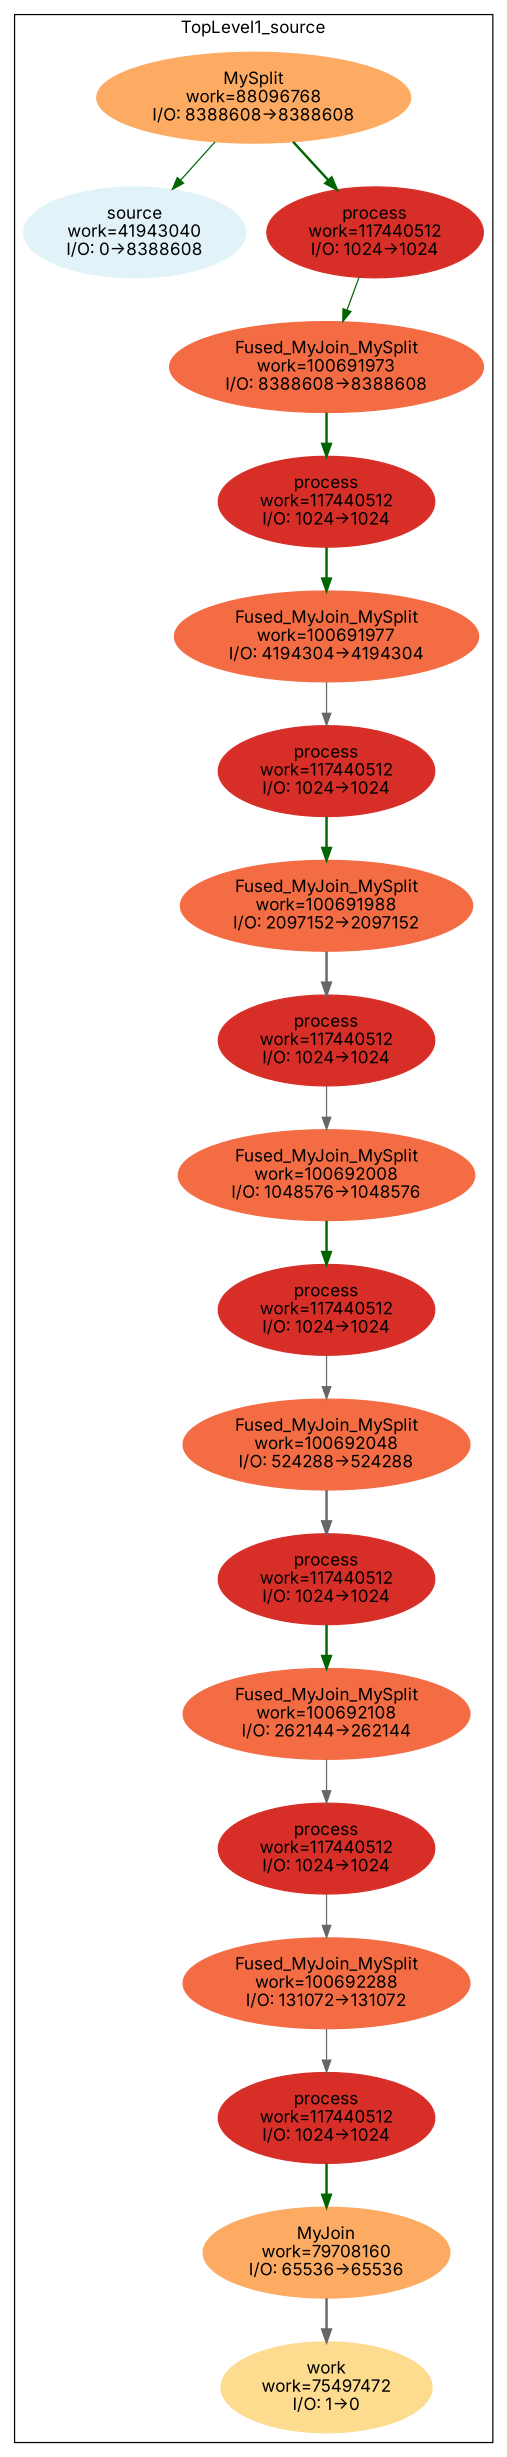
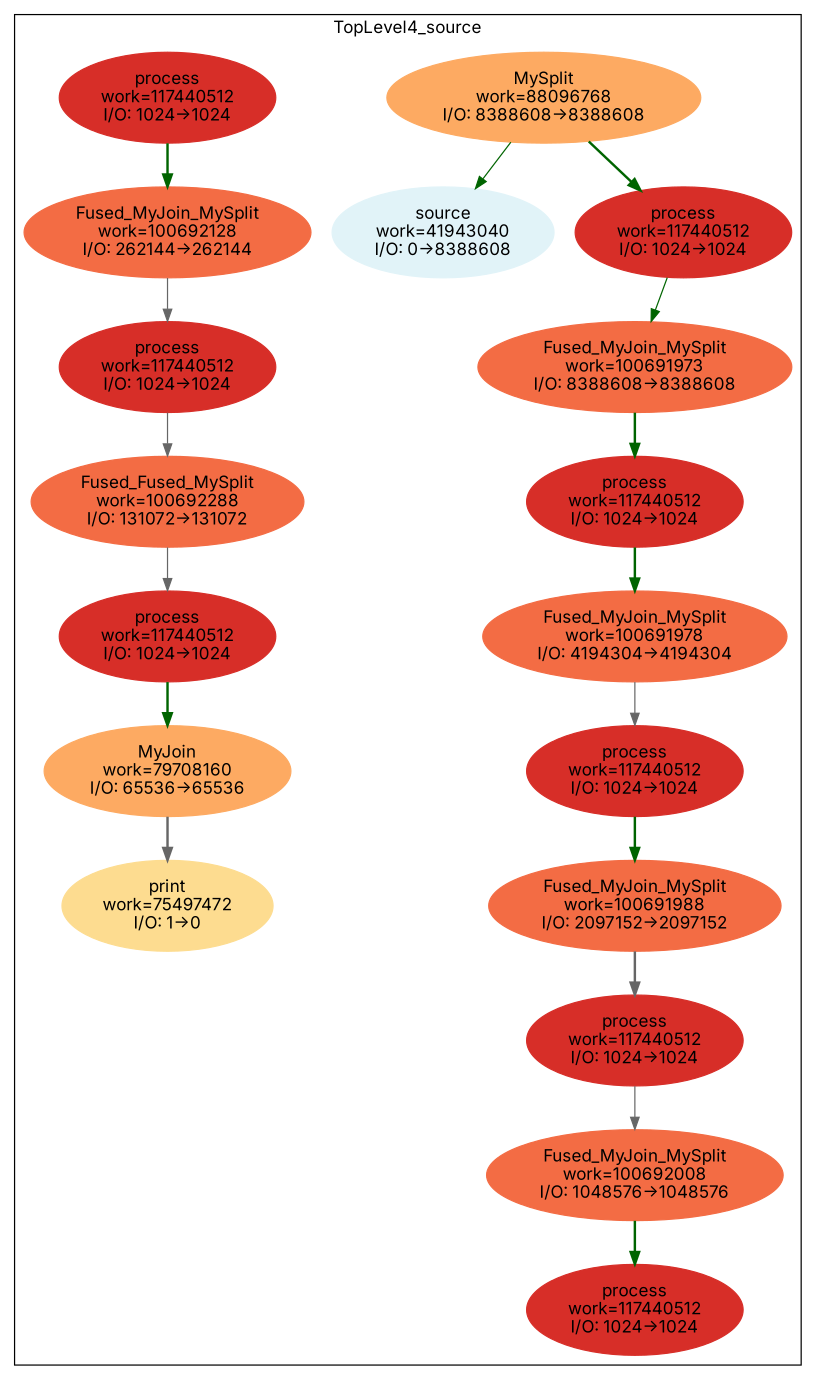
(254, 29) -> (408, 29)
(327, 636) -> (635, 636)
(327, 1445) -> none
(327, 1714) -> (168, 232)
(327, 1983) -> (168, 502)
(327, 2387) -> (168, 906)
